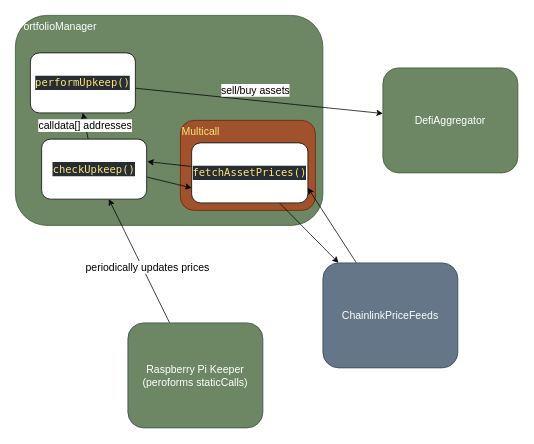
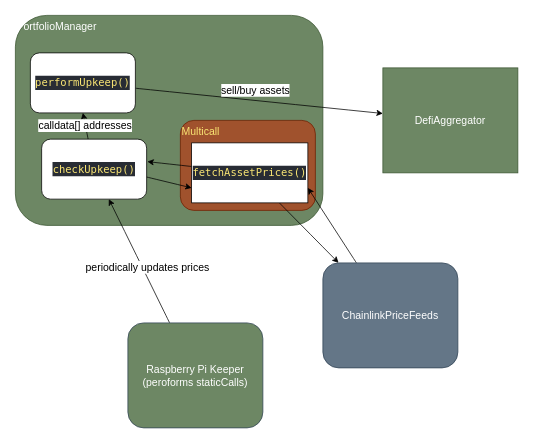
(450, 120) -> (450, 120)
(250, 173) -> (250, 173)
